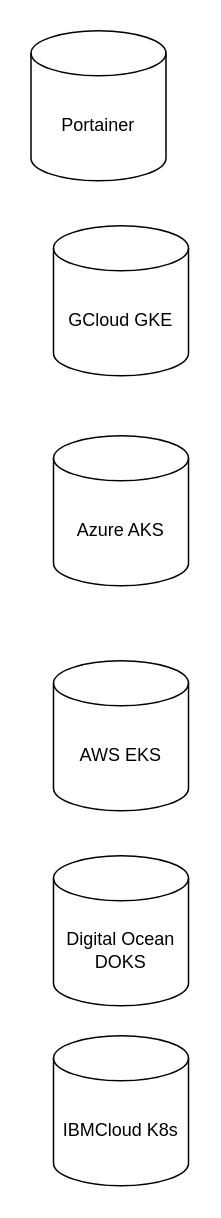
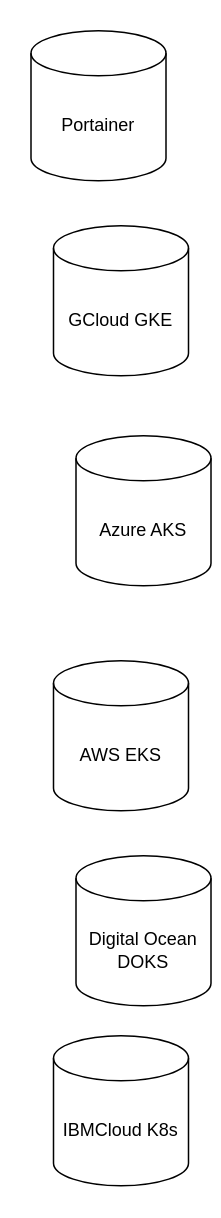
(121, 511) -> (143, 511)
(121, 931) -> (143, 931)
